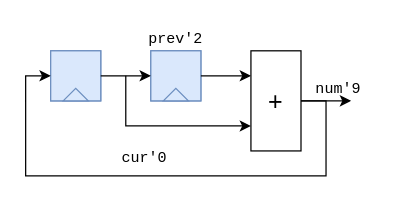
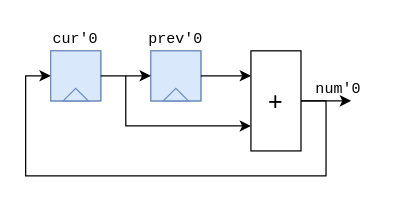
(176, 38) -> (176, 38)
(338, 88) -> (338, 88)
(144, 157) -> (76, 38)
